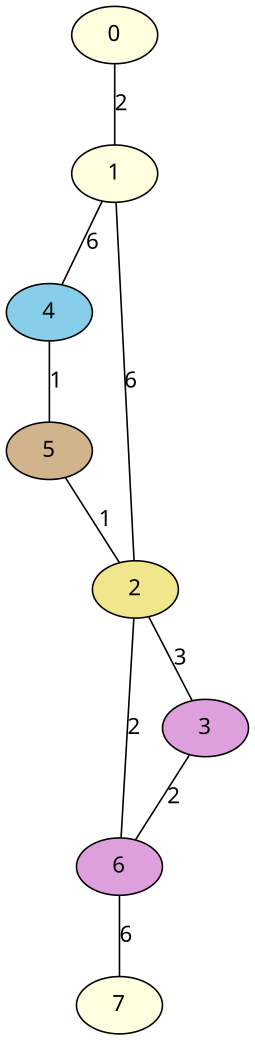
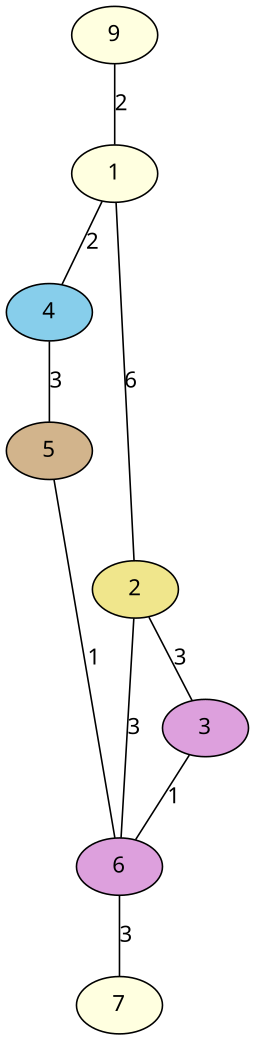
(115, 35) -> (115, 35)
(93, 243) -> (93, 243)
(57, 382) -> (57, 382)
(92, 520) -> (84, 659)
(135, 728) -> (135, 728)
(174, 797) -> (174, 797)
(127, 936) -> (127, 936)
